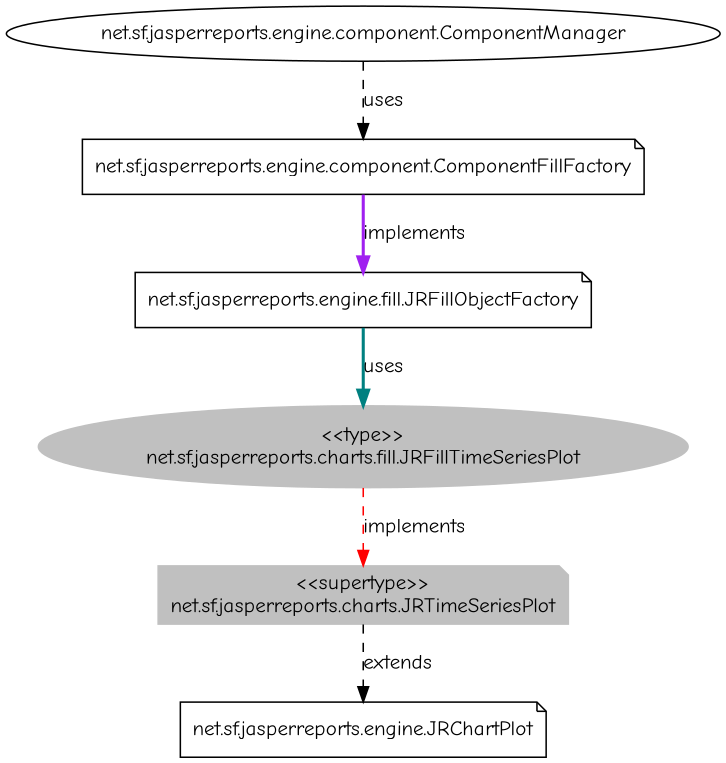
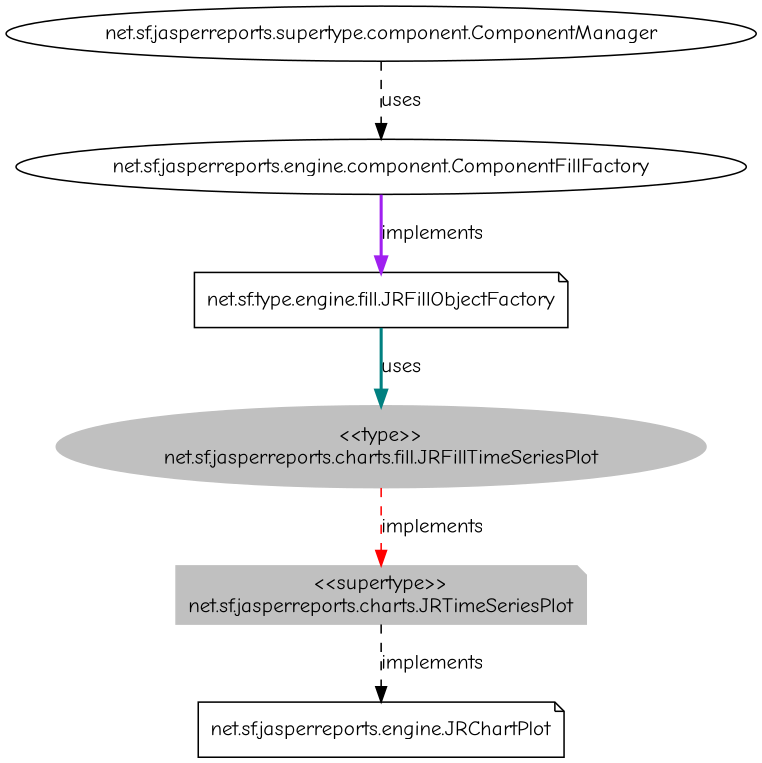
(363, 34) -> (381, 34)
(363, 167) -> (381, 167)
(363, 300) -> (381, 300)
(398, 663) -> (432, 663)
